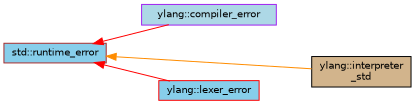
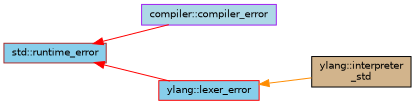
(209, 15) -> (209, 15)
(214, 63) -> (290, 80)
